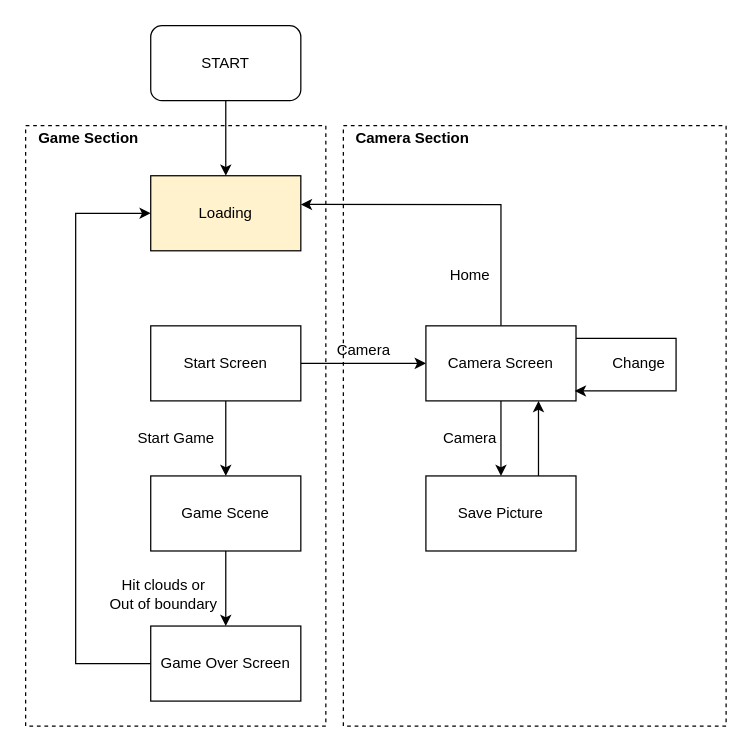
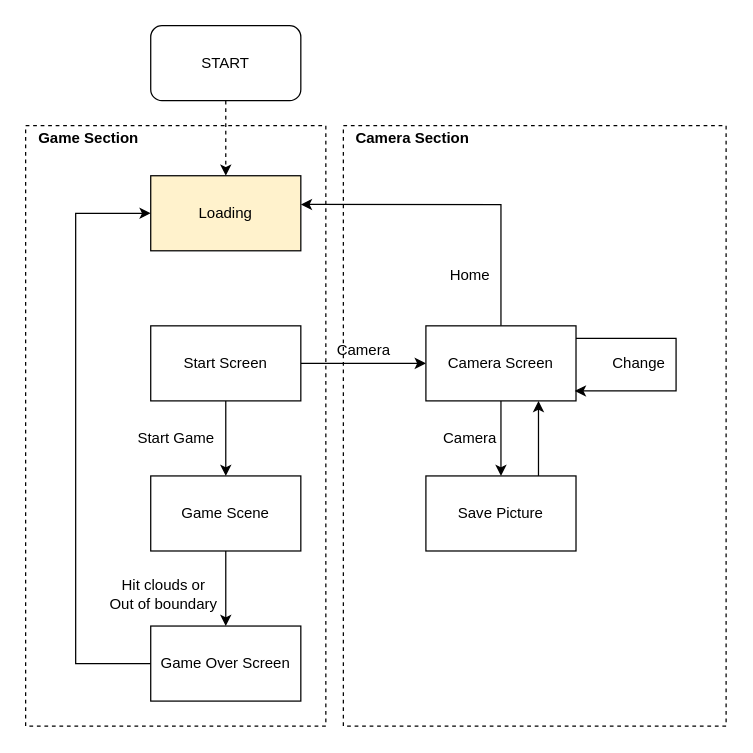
(226, 135) -> (226, 135)
